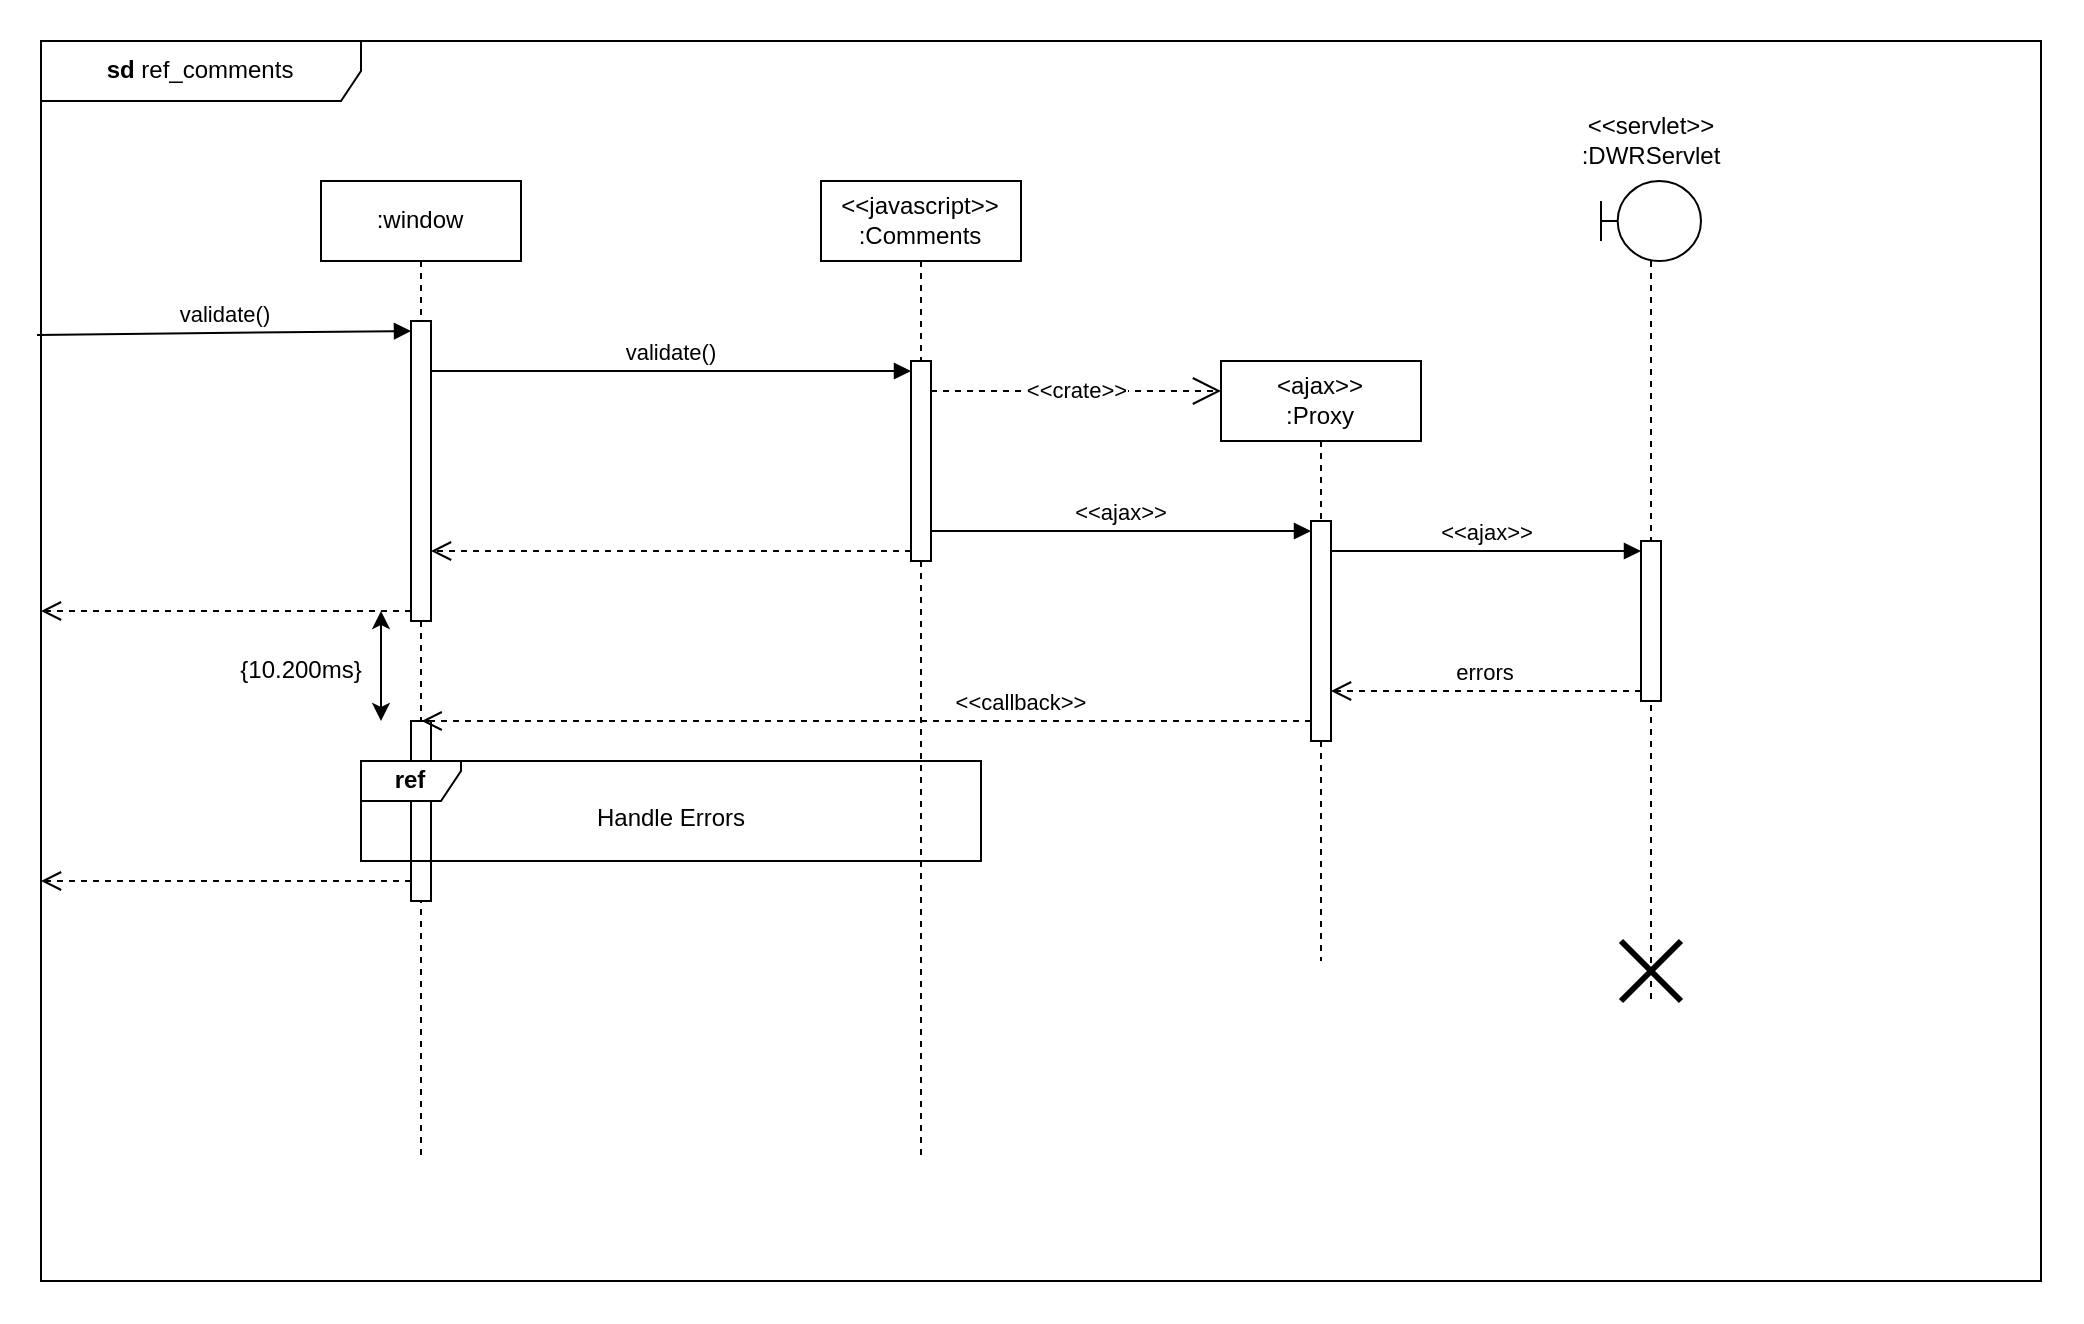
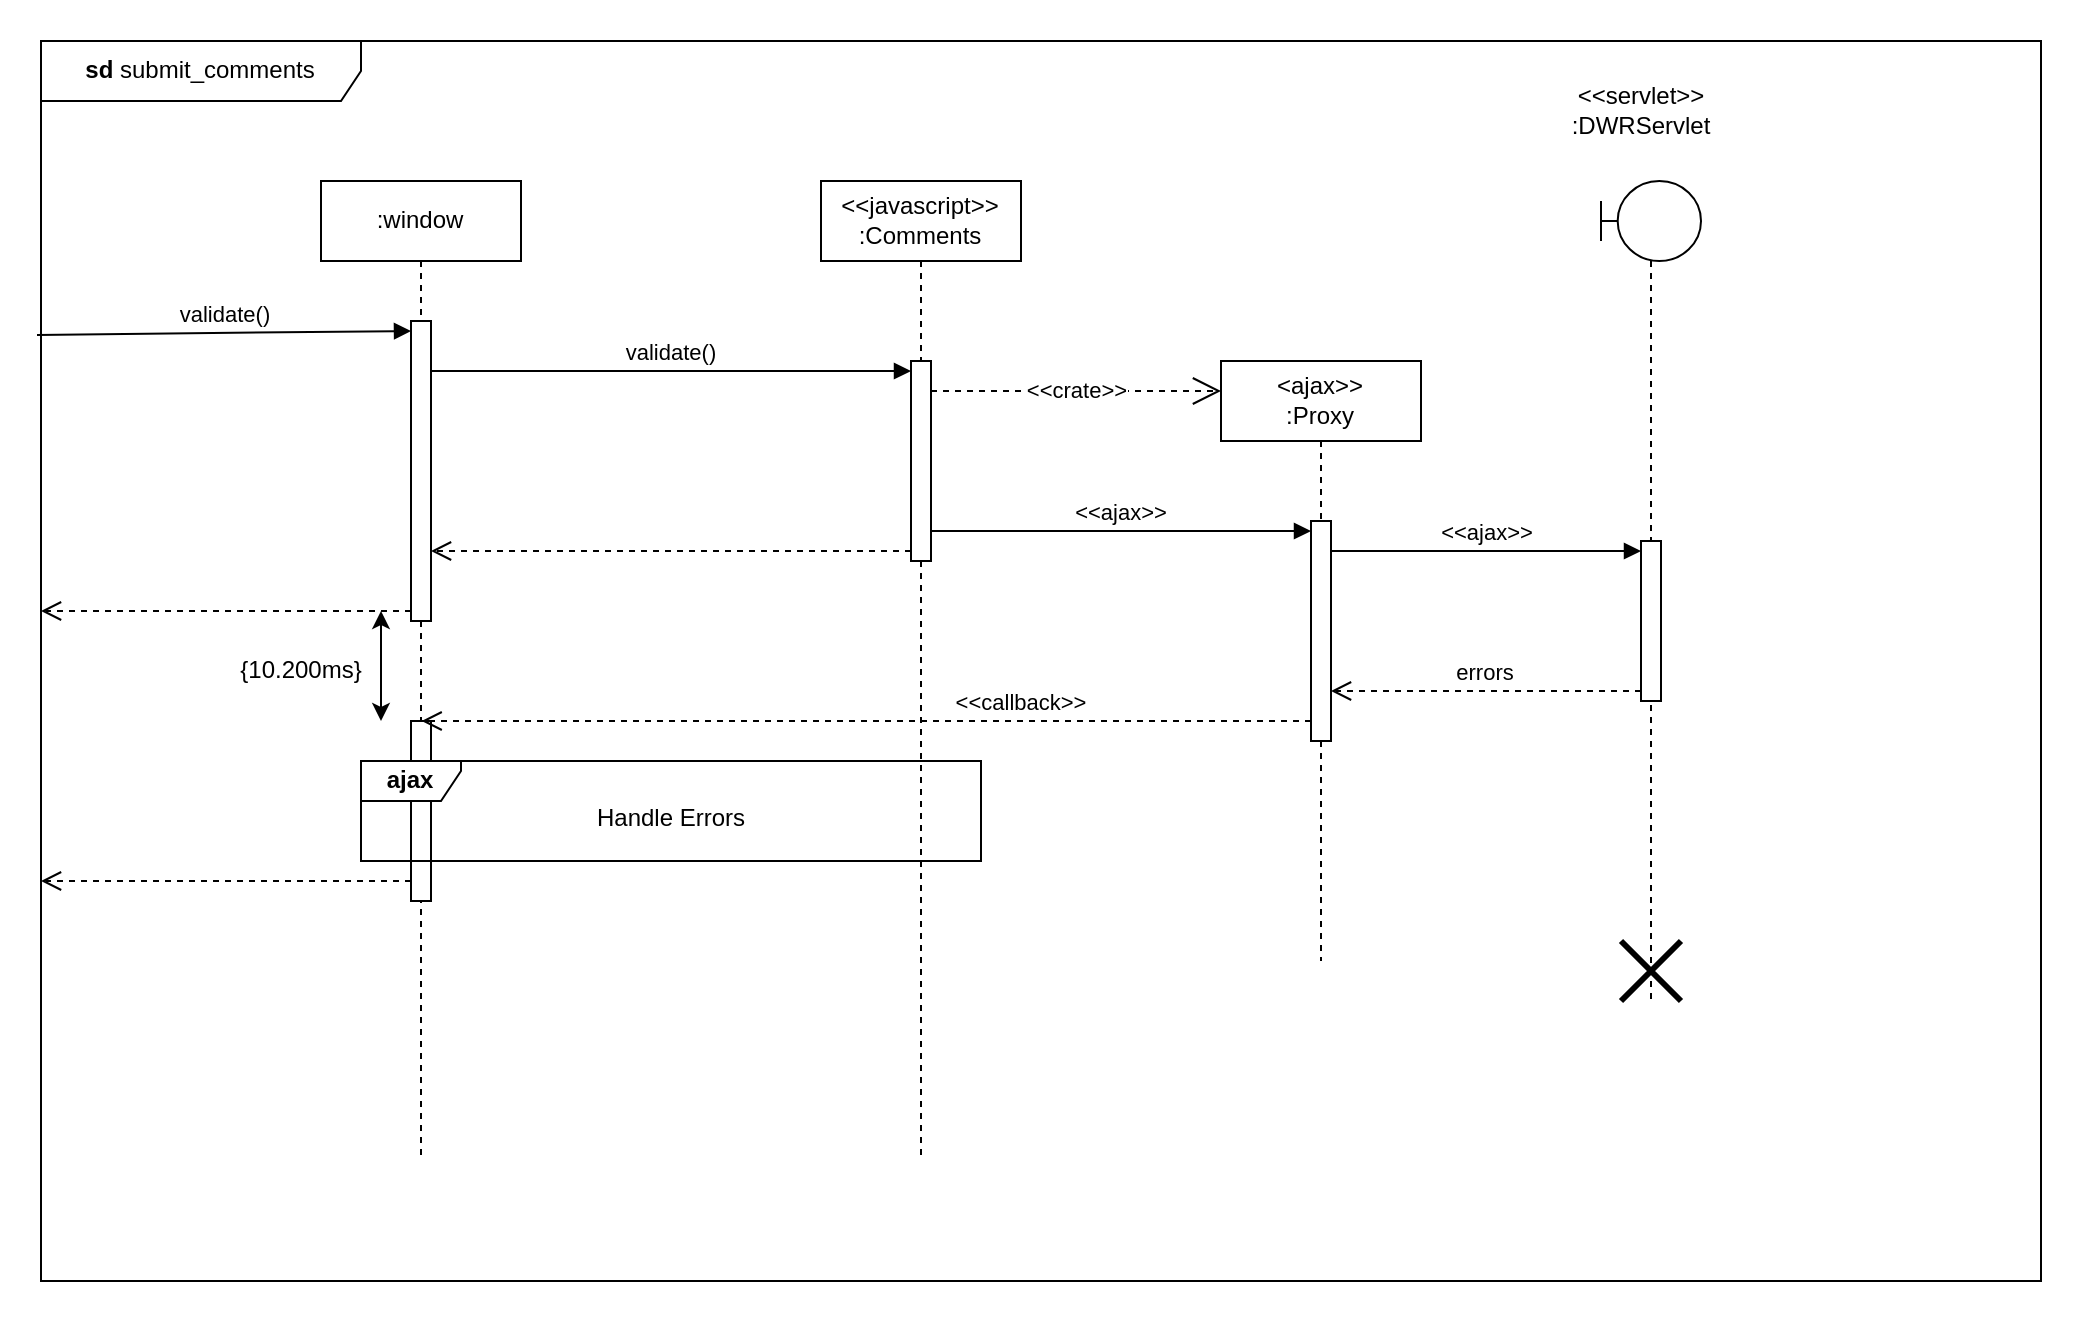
(201, 71) -> (201, 71)
(1651, 141) -> (1641, 111)
(411, 781) -> (411, 781)
